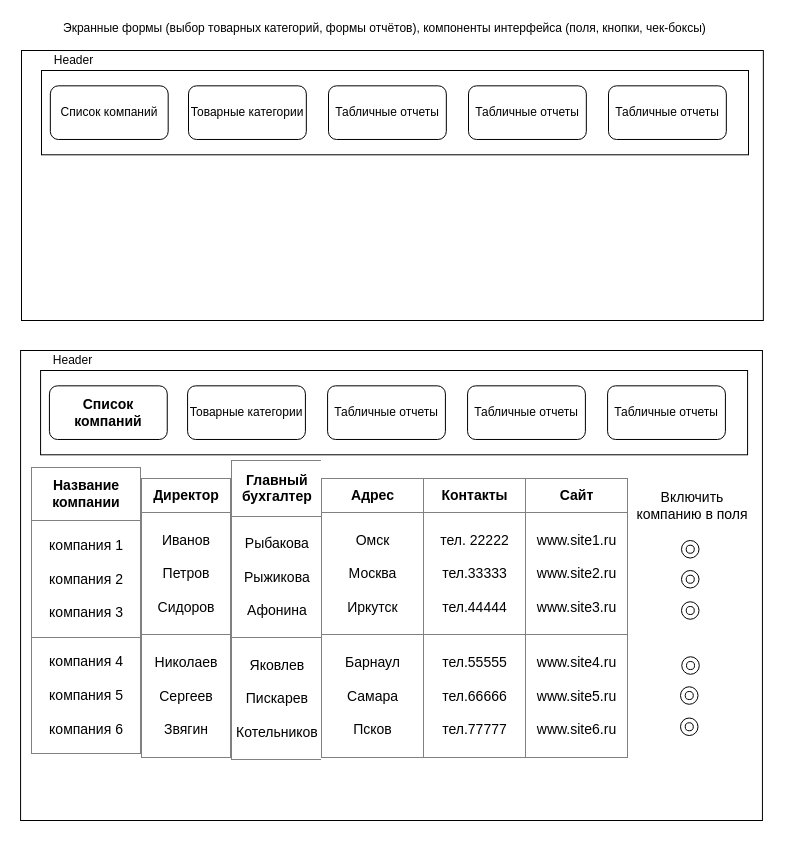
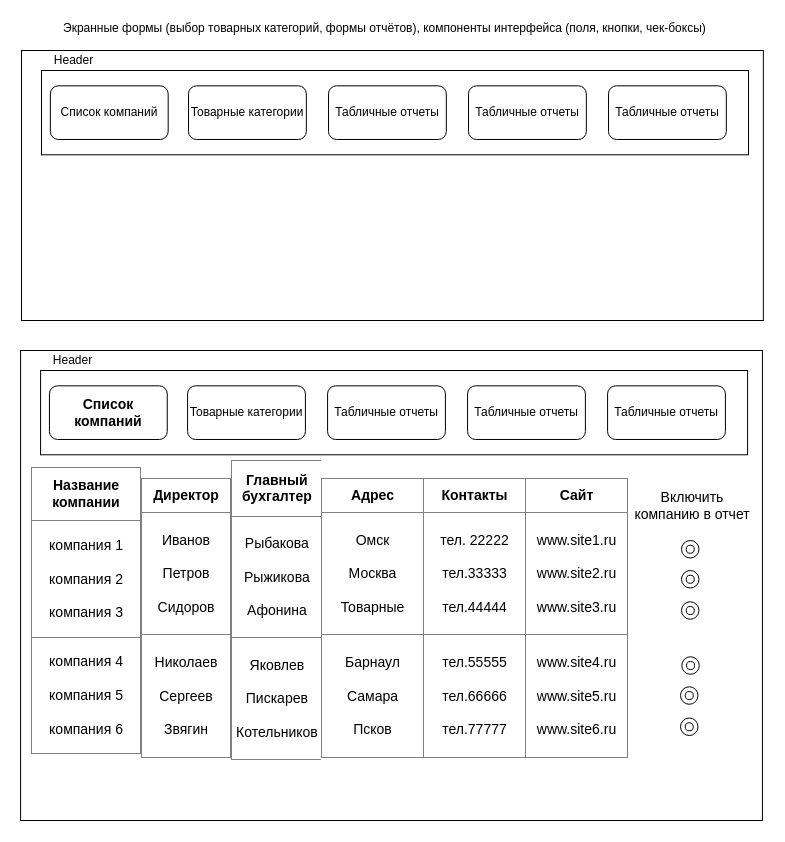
(693, 506) -> (693, 506)
(349, 537) -> (353, 537)
